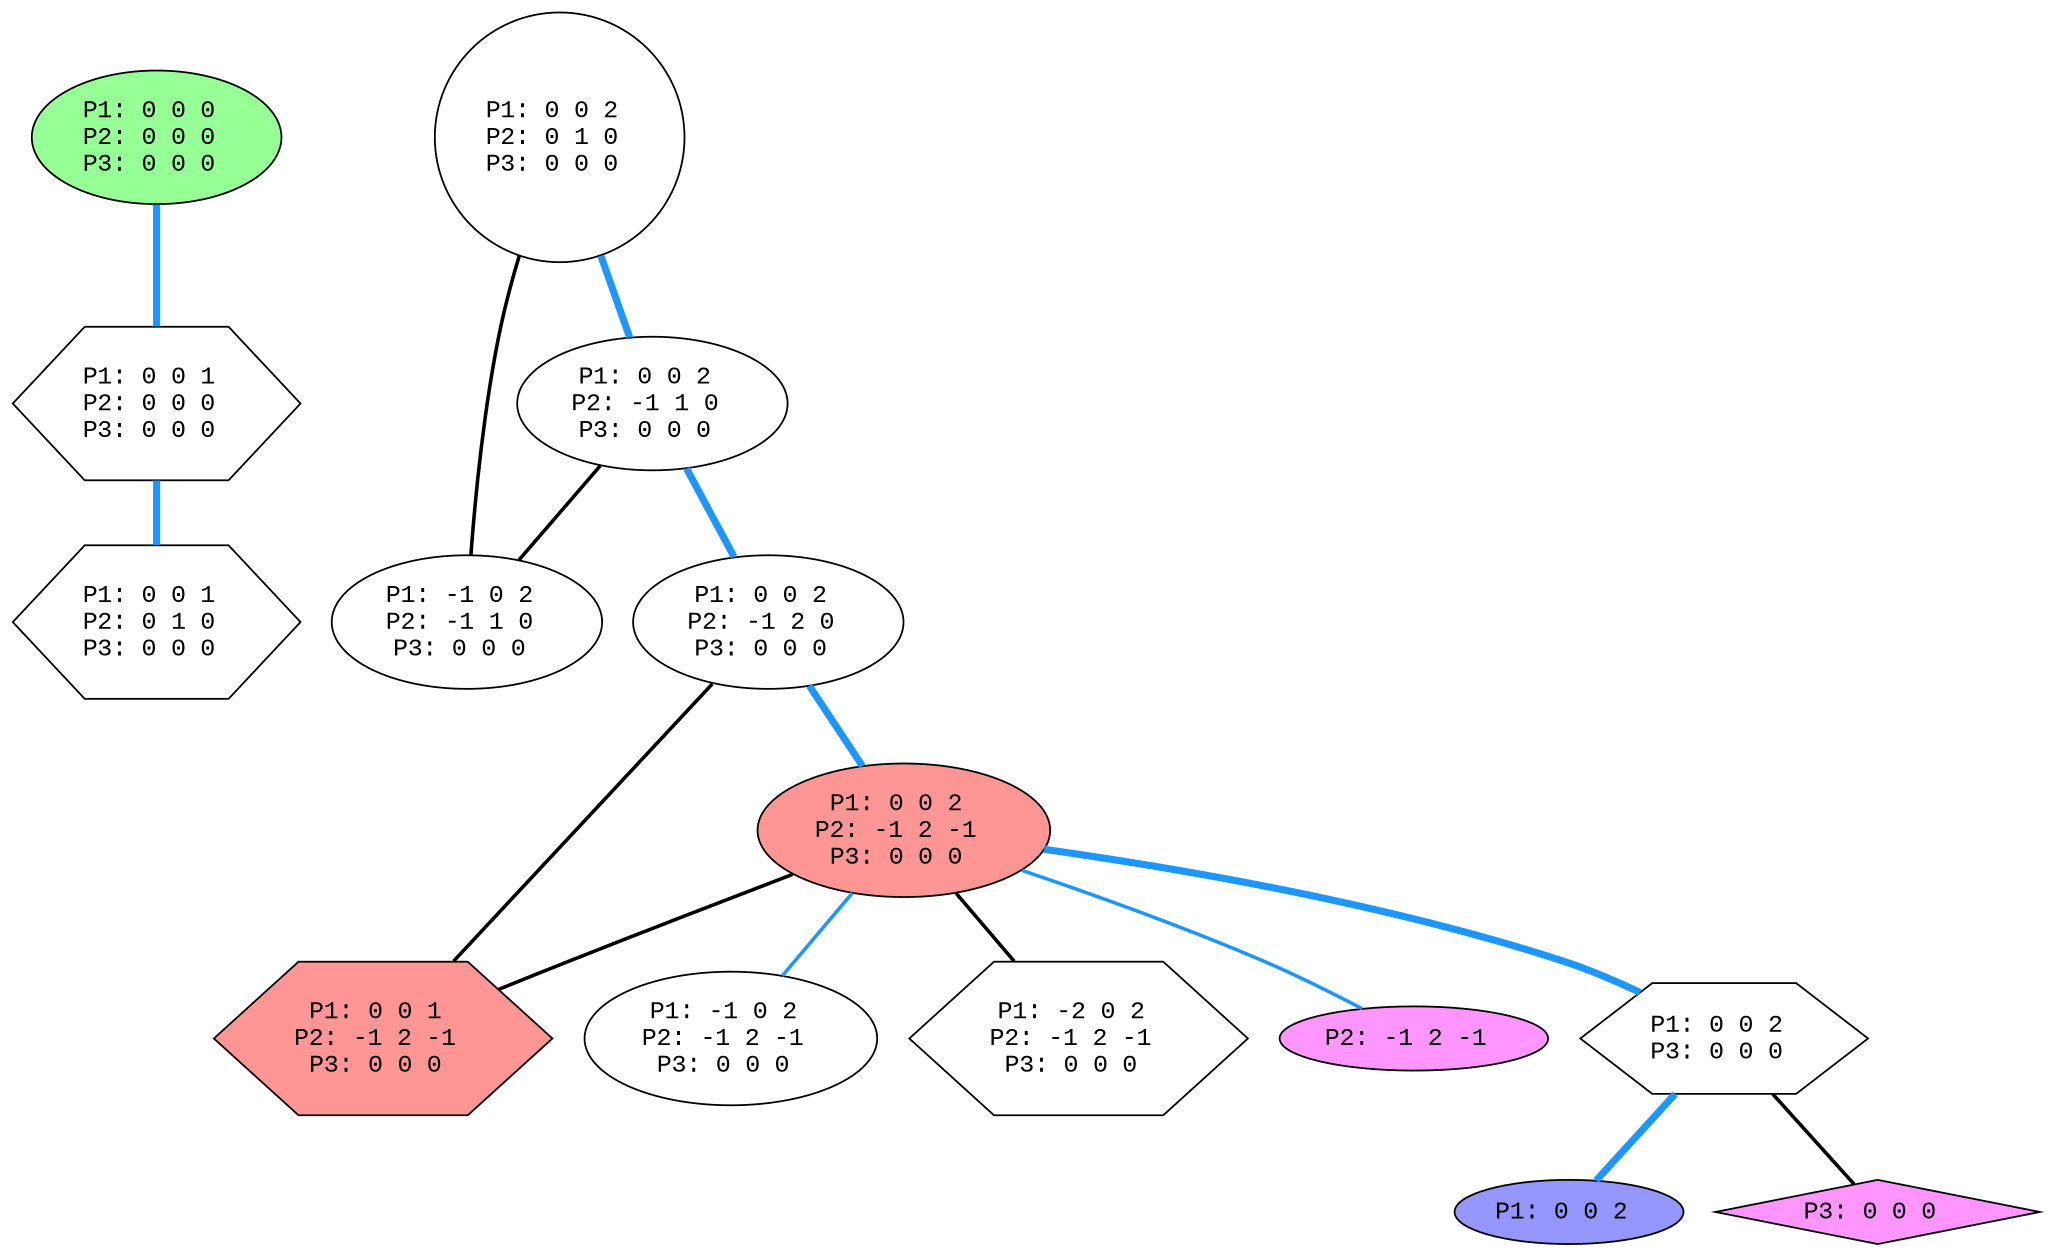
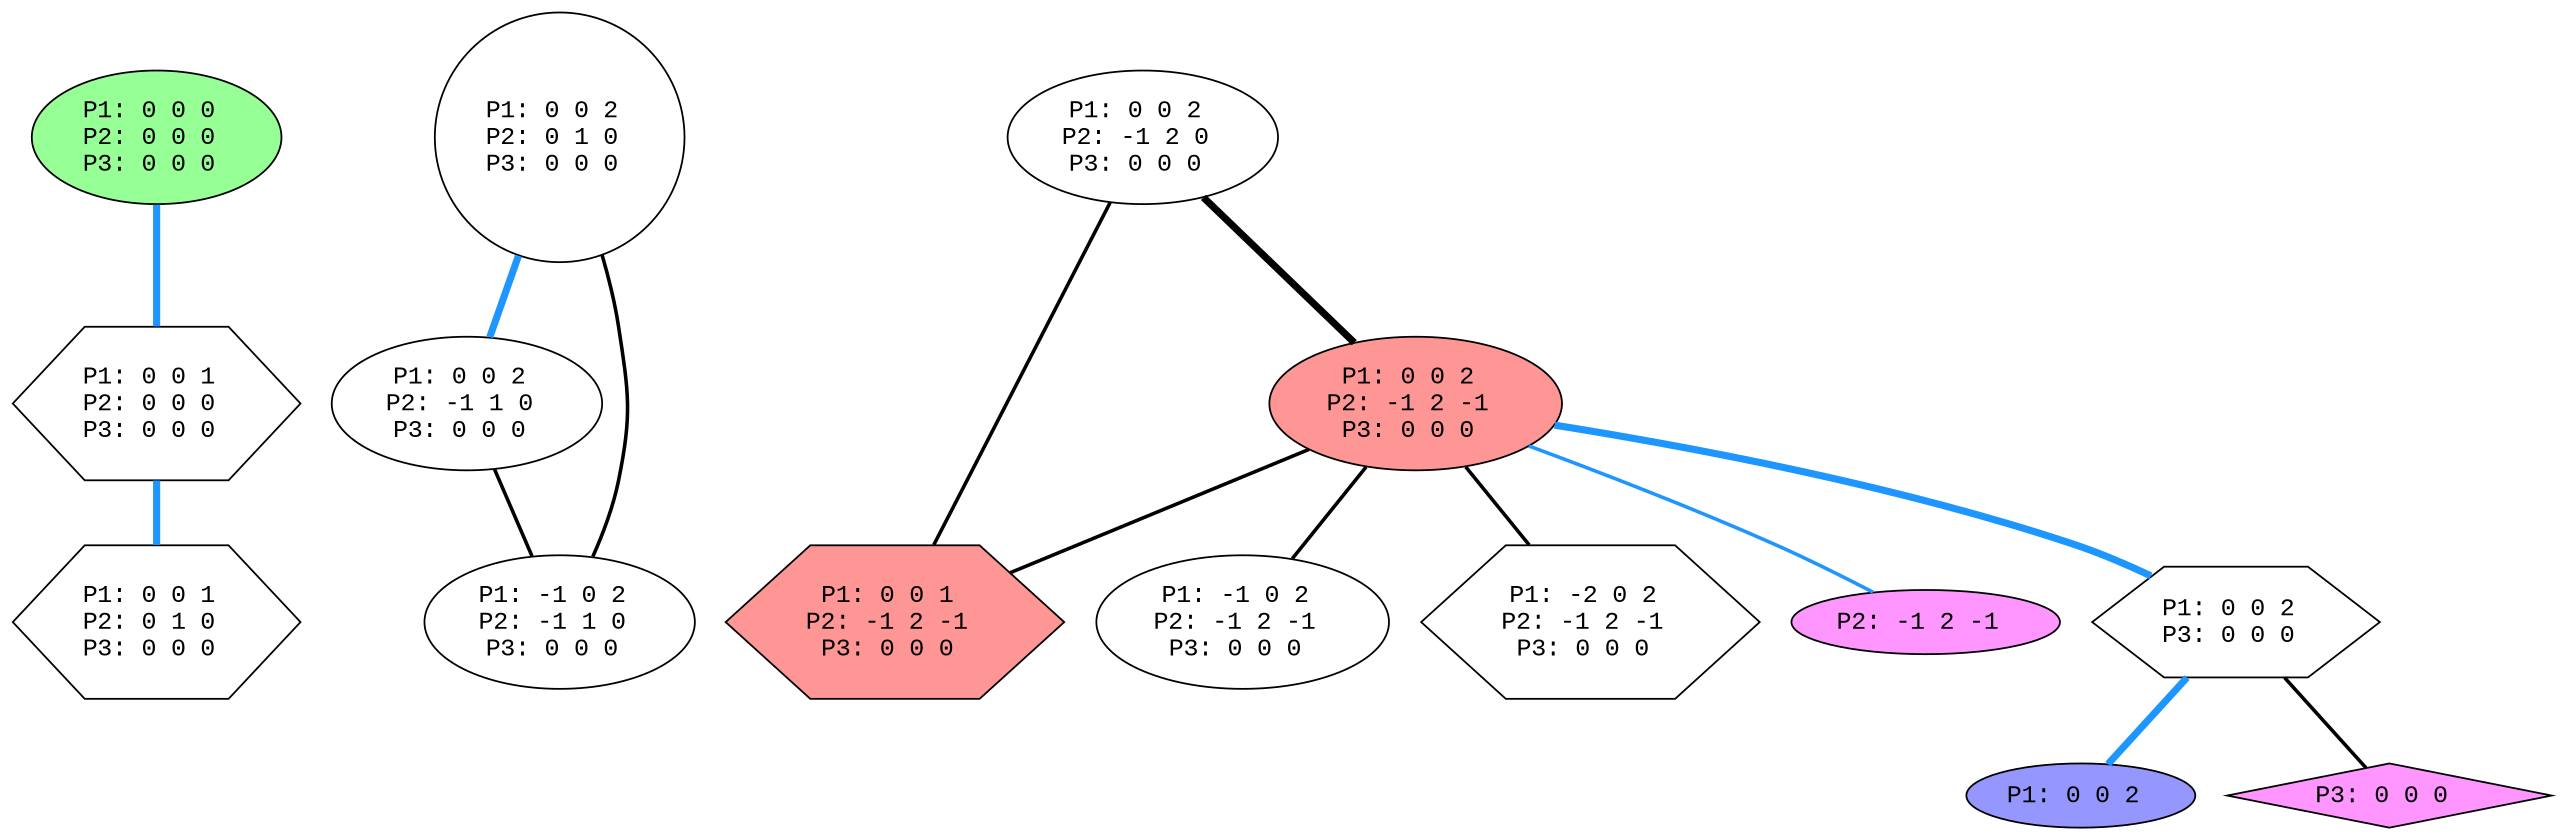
(710, 513) -> none
(836, 726) -> (1279, 270)
(817, 934) -> (1329, 513)
